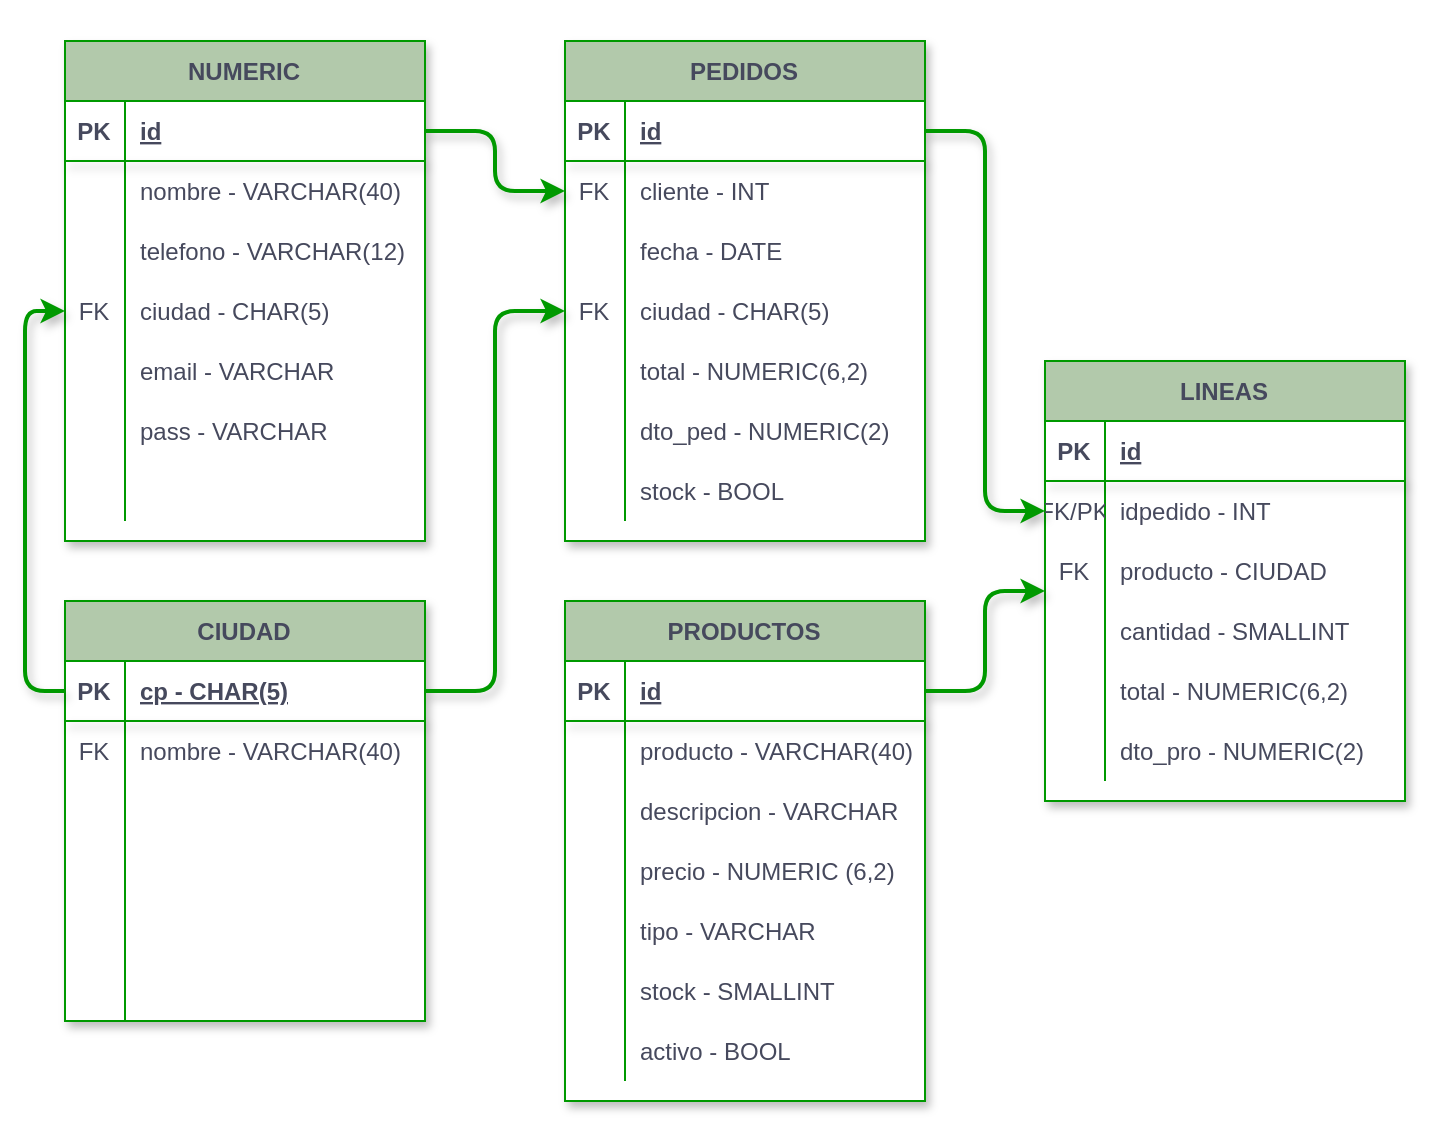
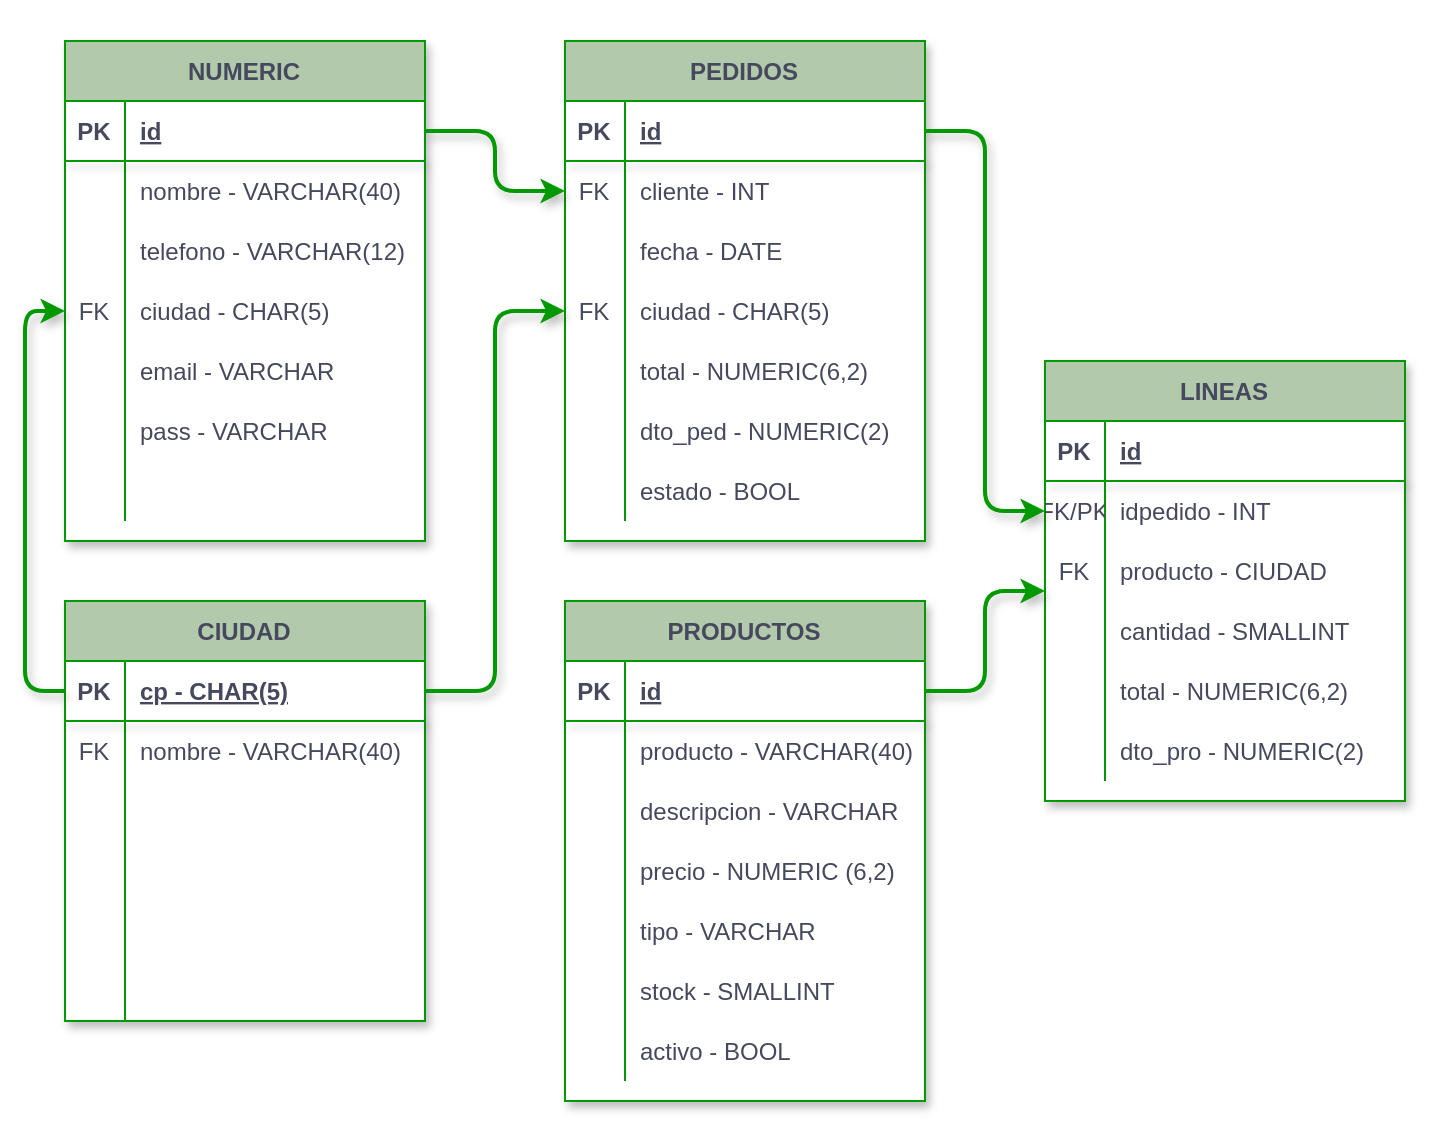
(714, 492) -> (721, 492)
